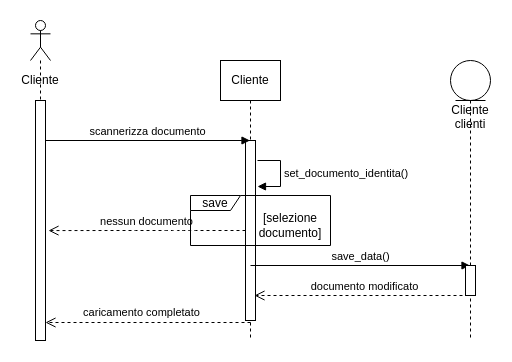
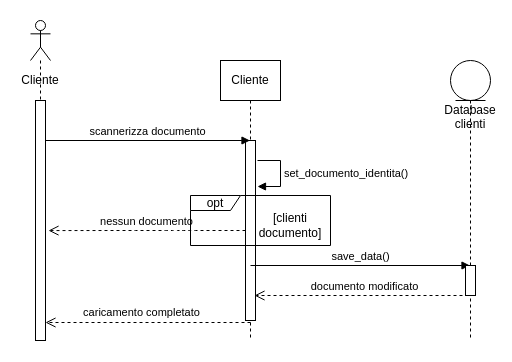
(471, 125) -> (471, 125)
(216, 204) -> (216, 204)
(291, 226) -> (291, 226)
